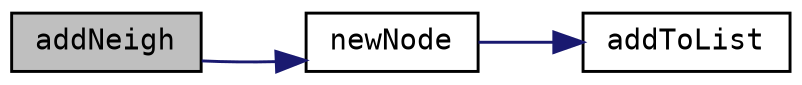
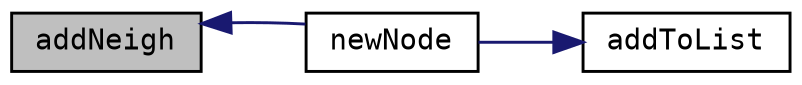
(239, 62) -> (268, 23)
